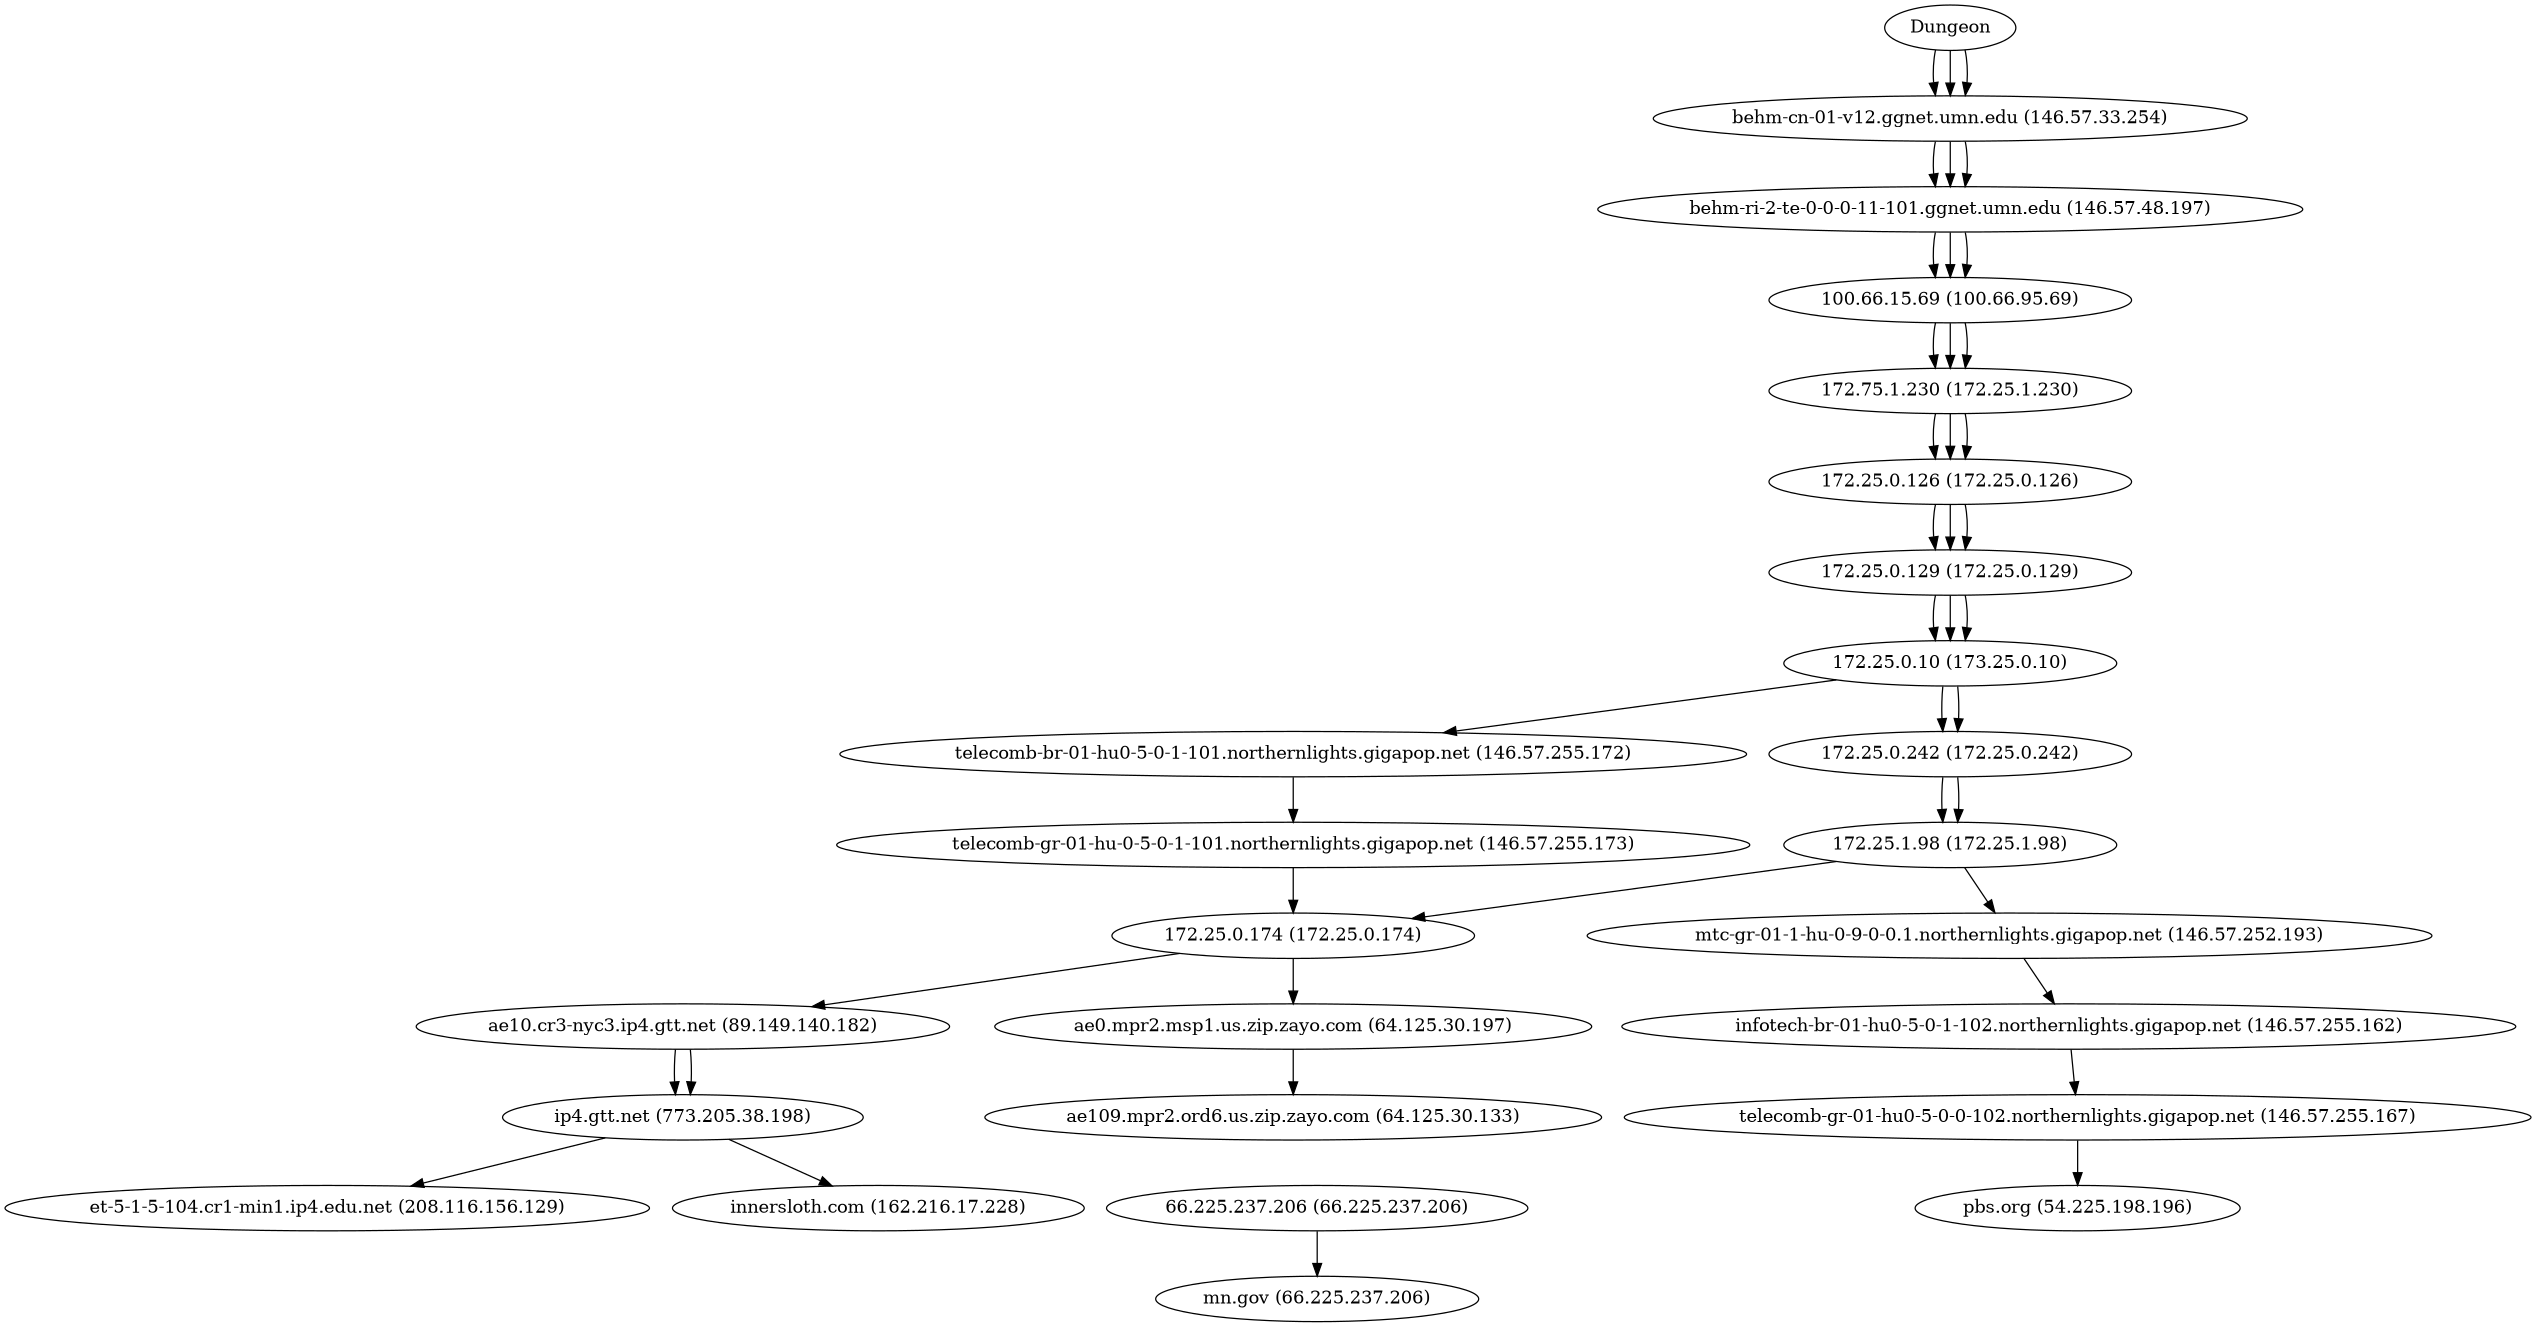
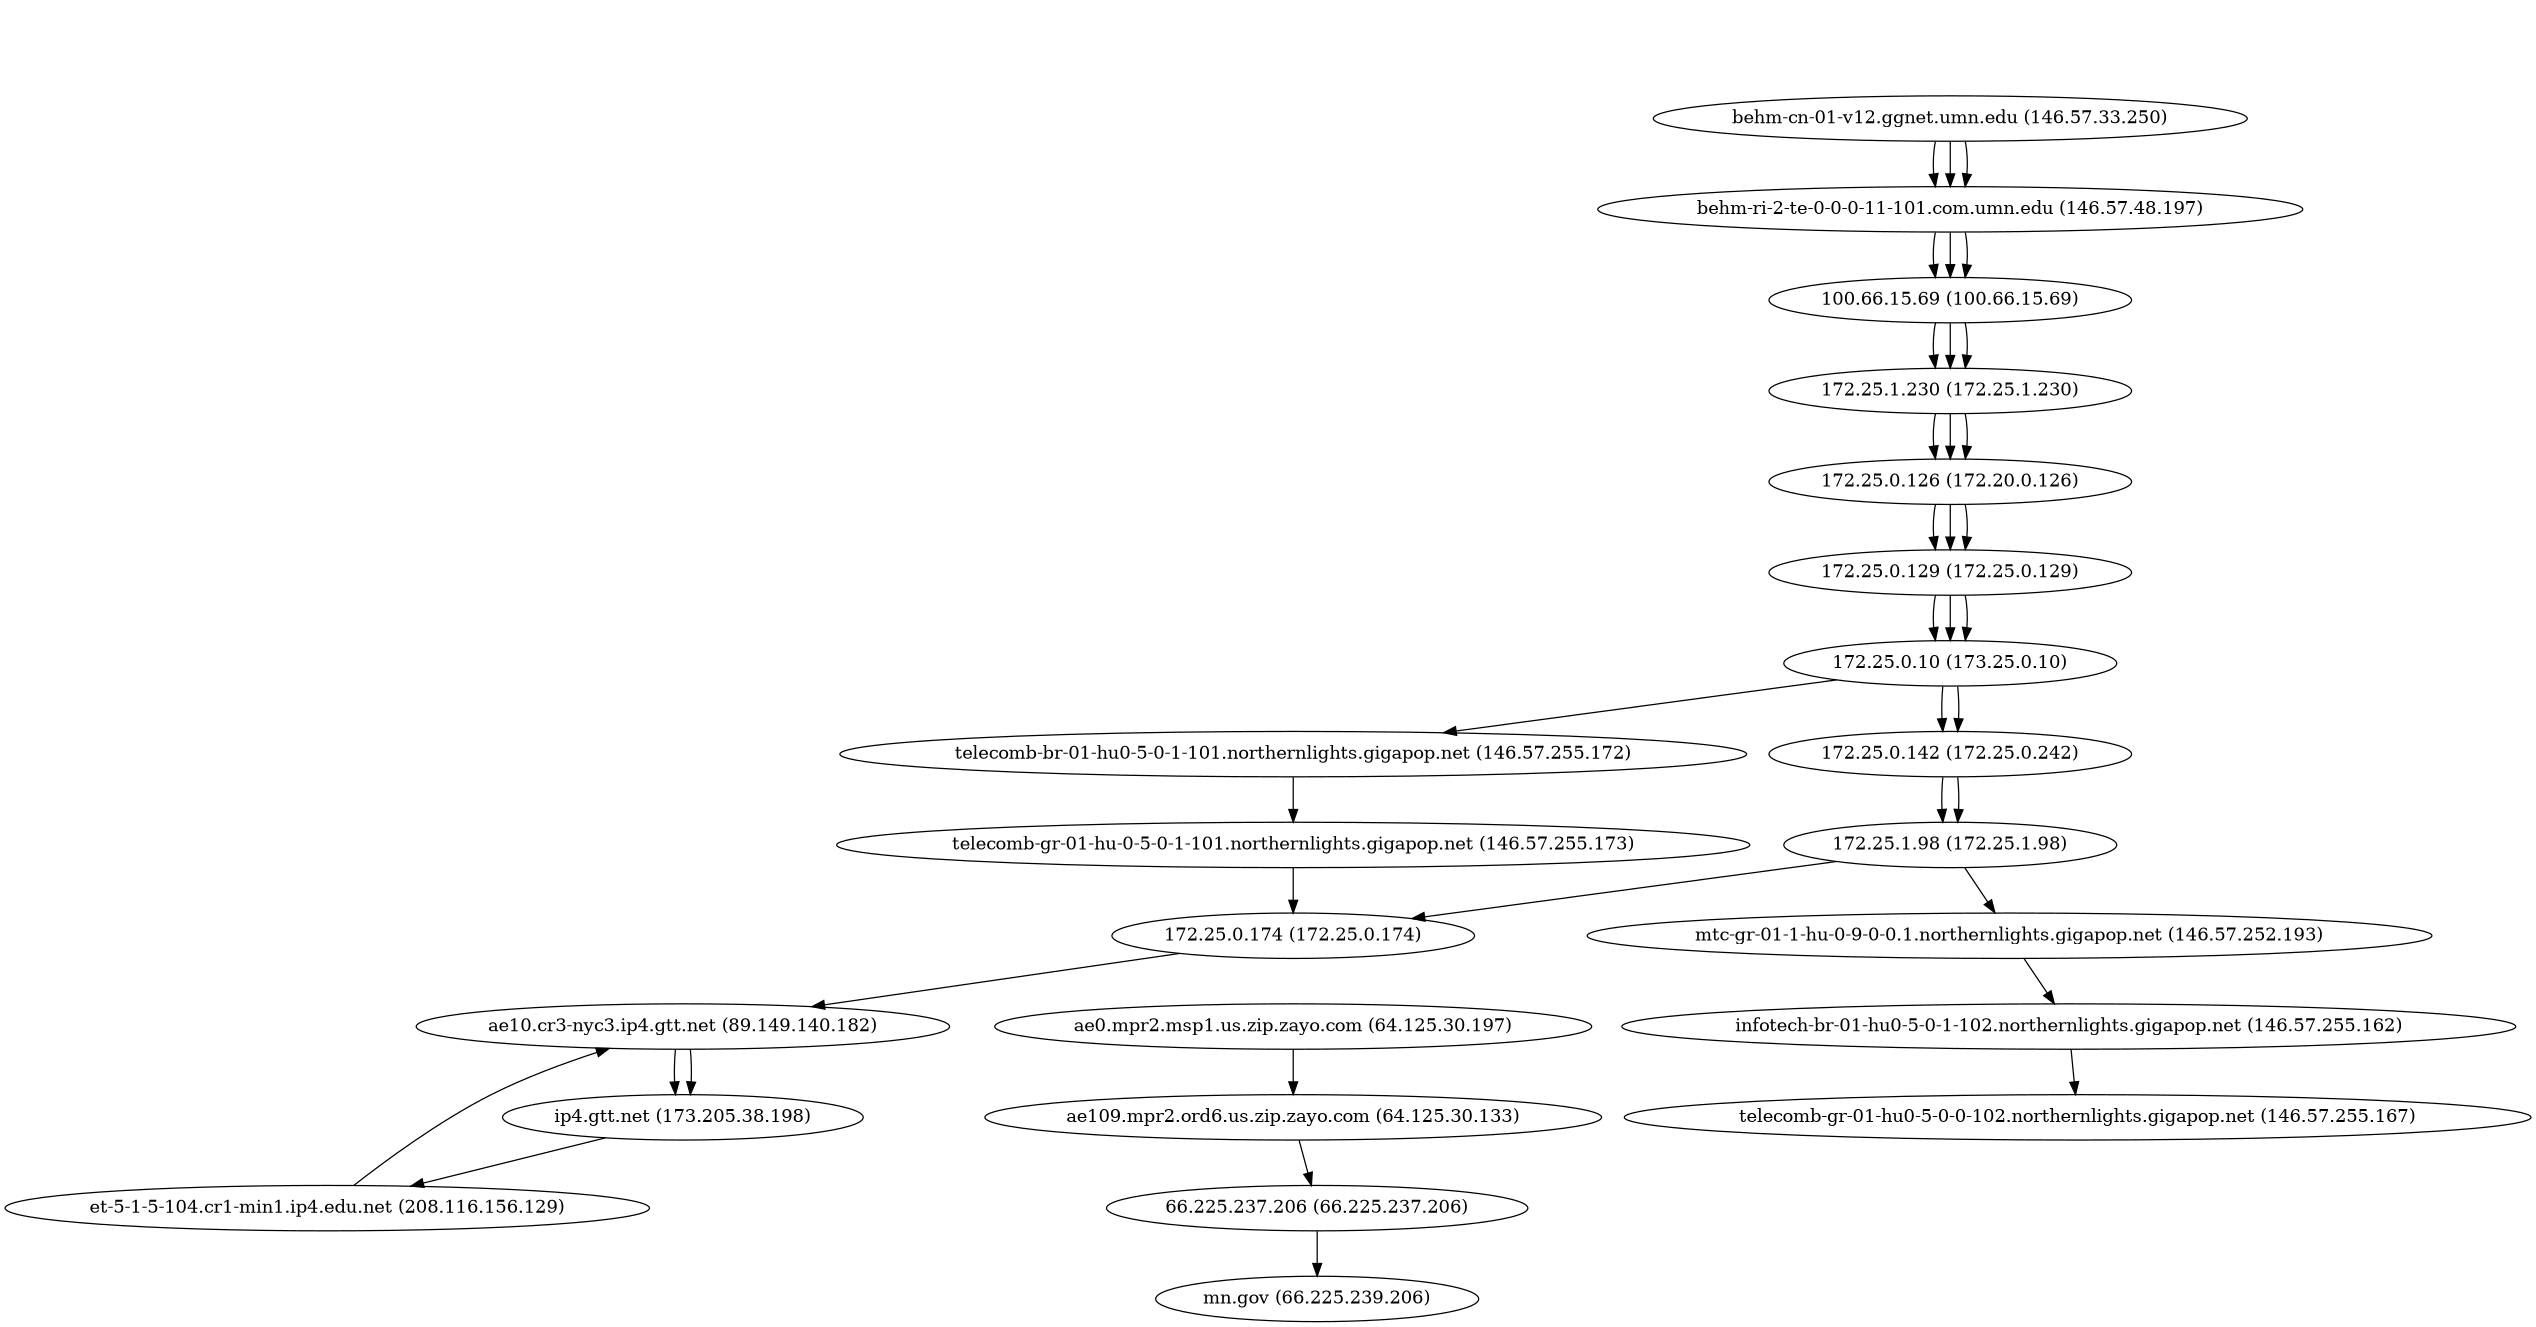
(1950, 28) -> none
(1950, 119) -> (1950, 119)
(1950, 209) -> (1950, 209)
(1950, 300) -> (1950, 300)
(1950, 391) -> (1950, 391)
(1950, 482) -> (1950, 482)
(1950, 754) -> (1950, 754)
(1293, 975) -> none
none -> (469, 1107)
(683, 1117) -> (683, 1117)
none -> (1304, 1157)
(878, 1208) -> none
(2078, 1208) -> none
(1317, 1299) -> (1317, 1299)
